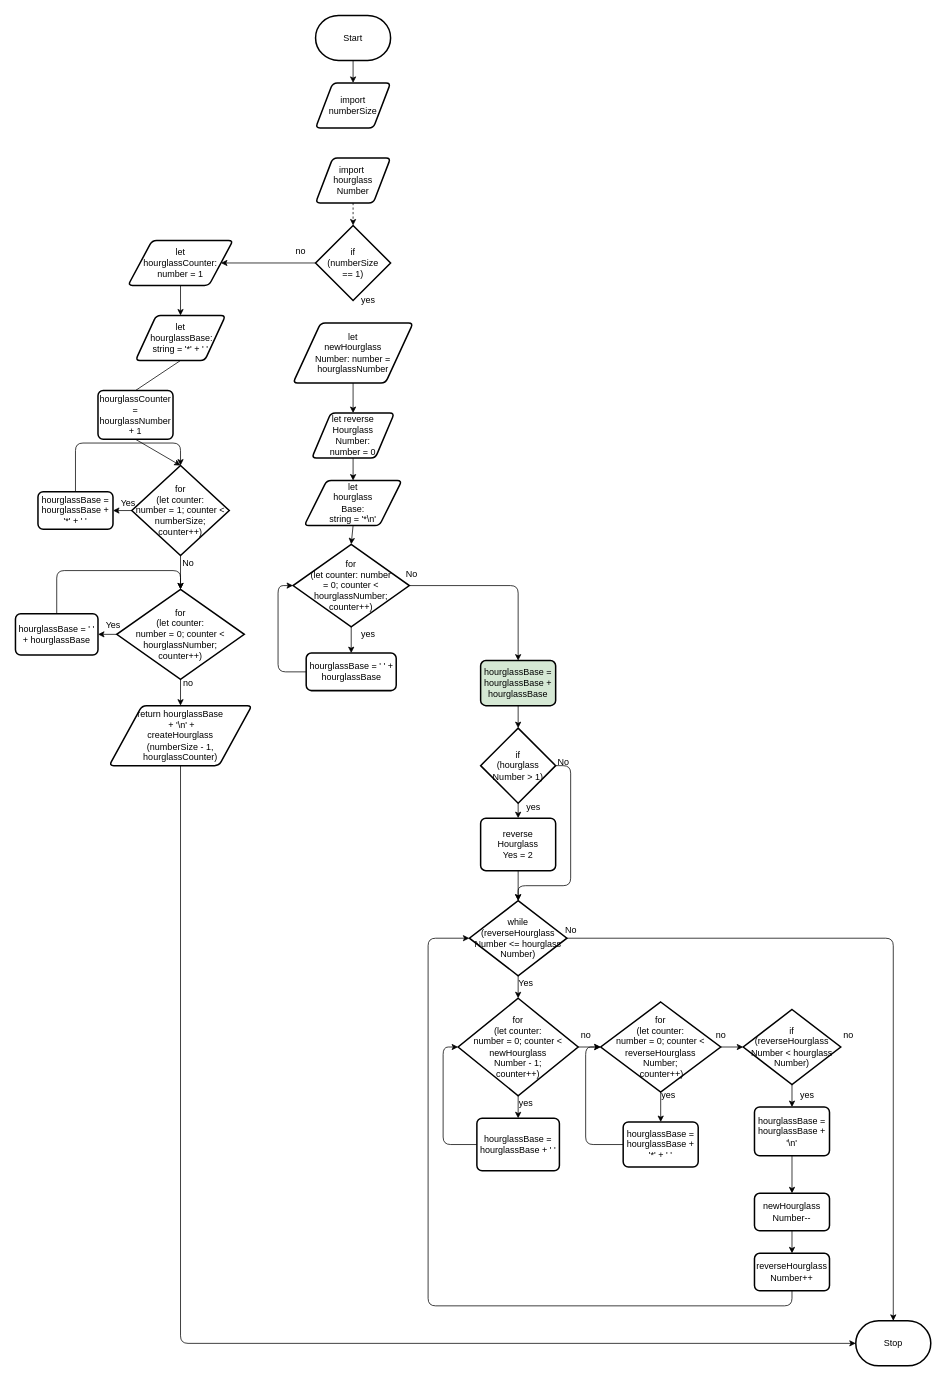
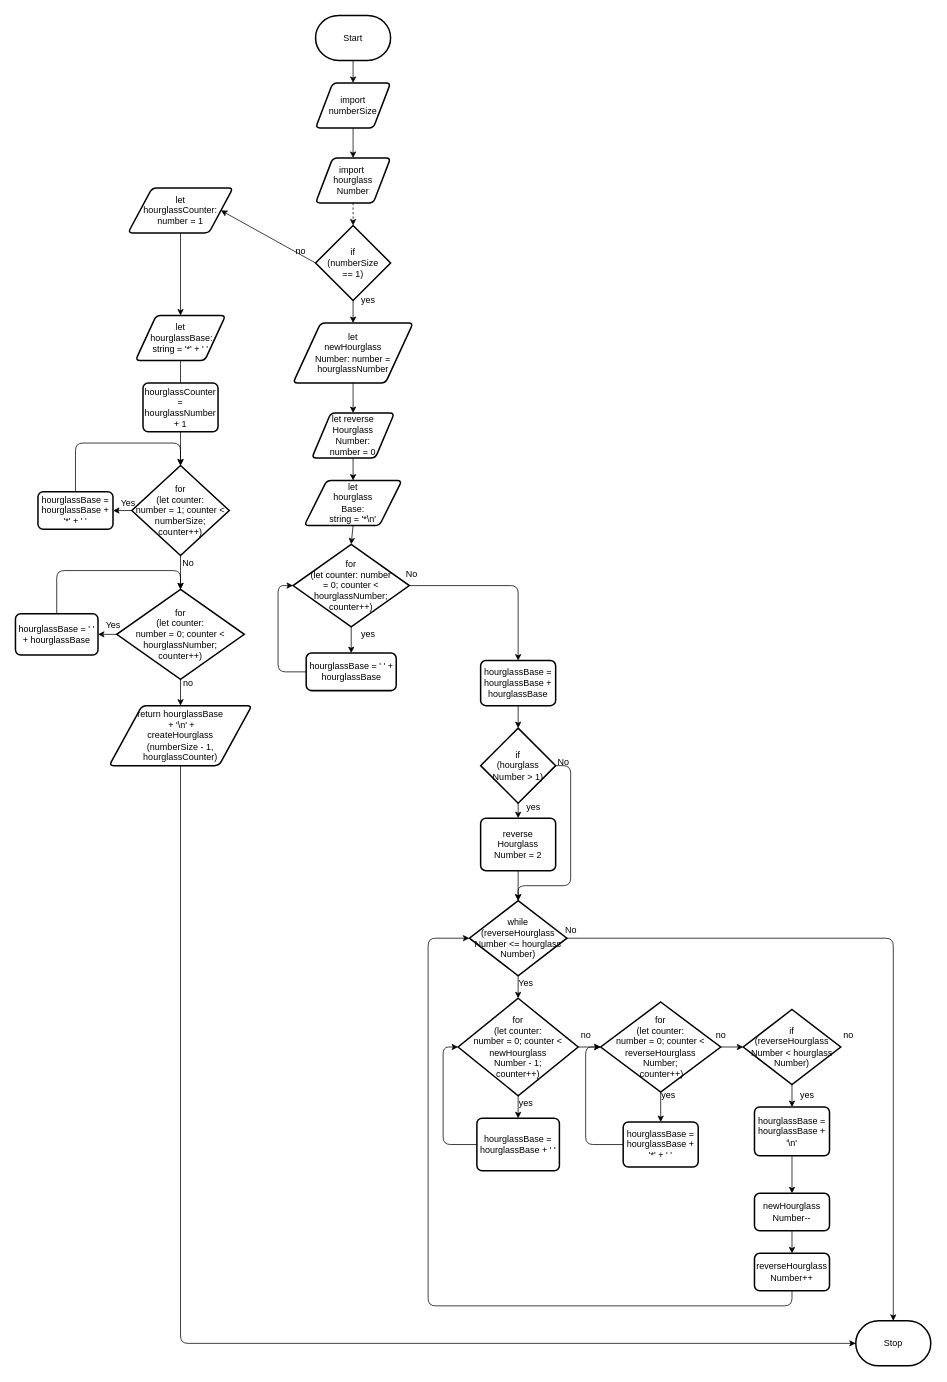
none -> (353, 151)
(180, 263) -> (180, 210)
none -> (353, 316)
(135, 415) -> (180, 407)
(518, 683) -> (518, 683)
(518, 844) -> (518, 844)
